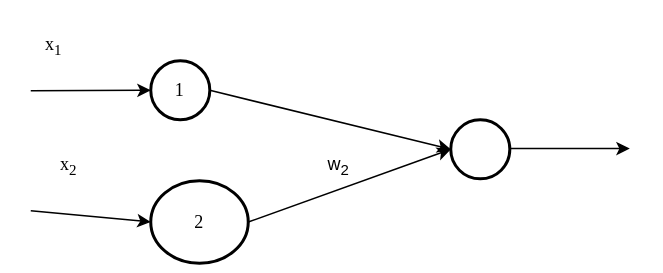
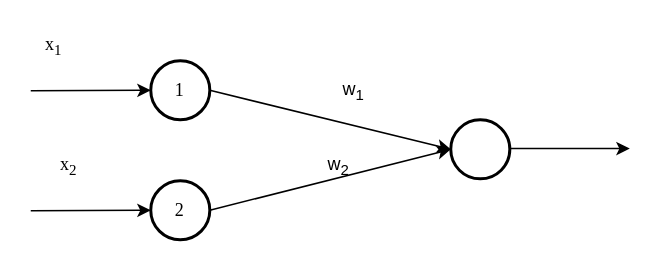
none -> (353, 90)
(200, 222) -> (180, 210)
